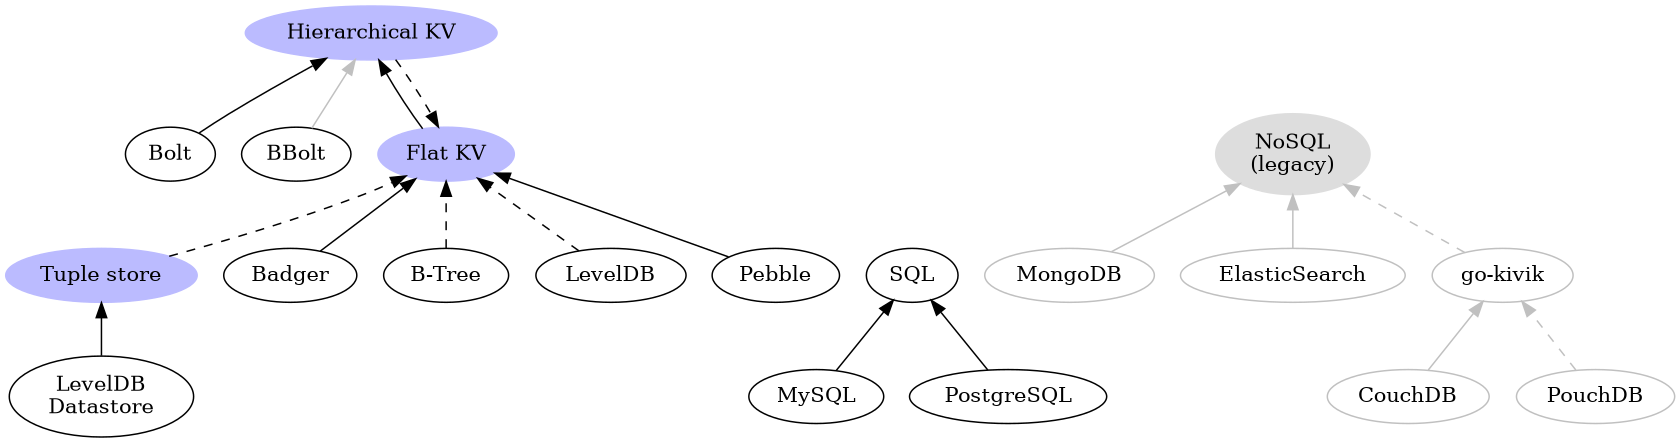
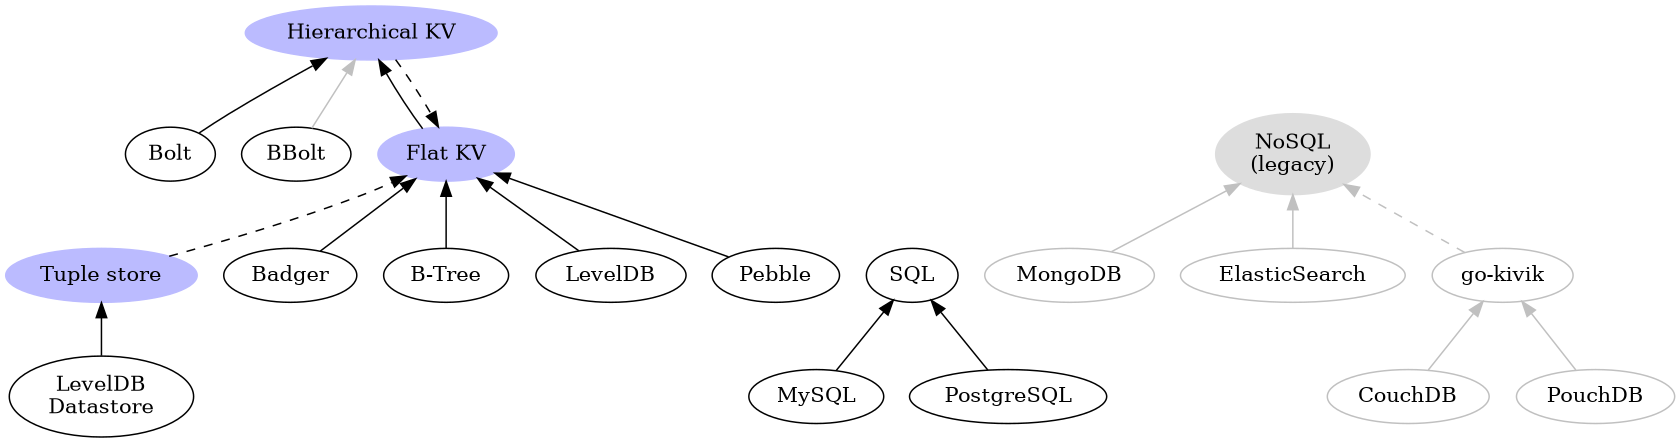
(534, 219) -> (534, 219)
(446, 222) -> (446, 222)
(1554, 342) -> (1554, 342)
